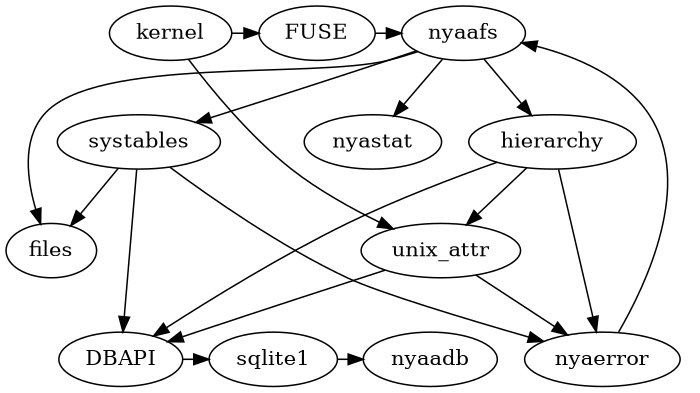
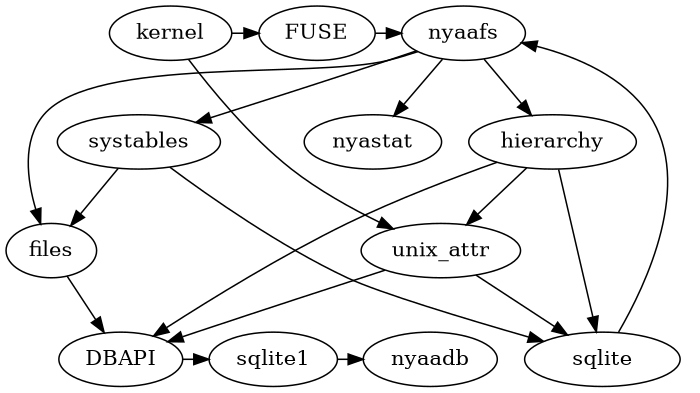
(130, 243) -> (81, 298)
(602, 359) -> (602, 359)
